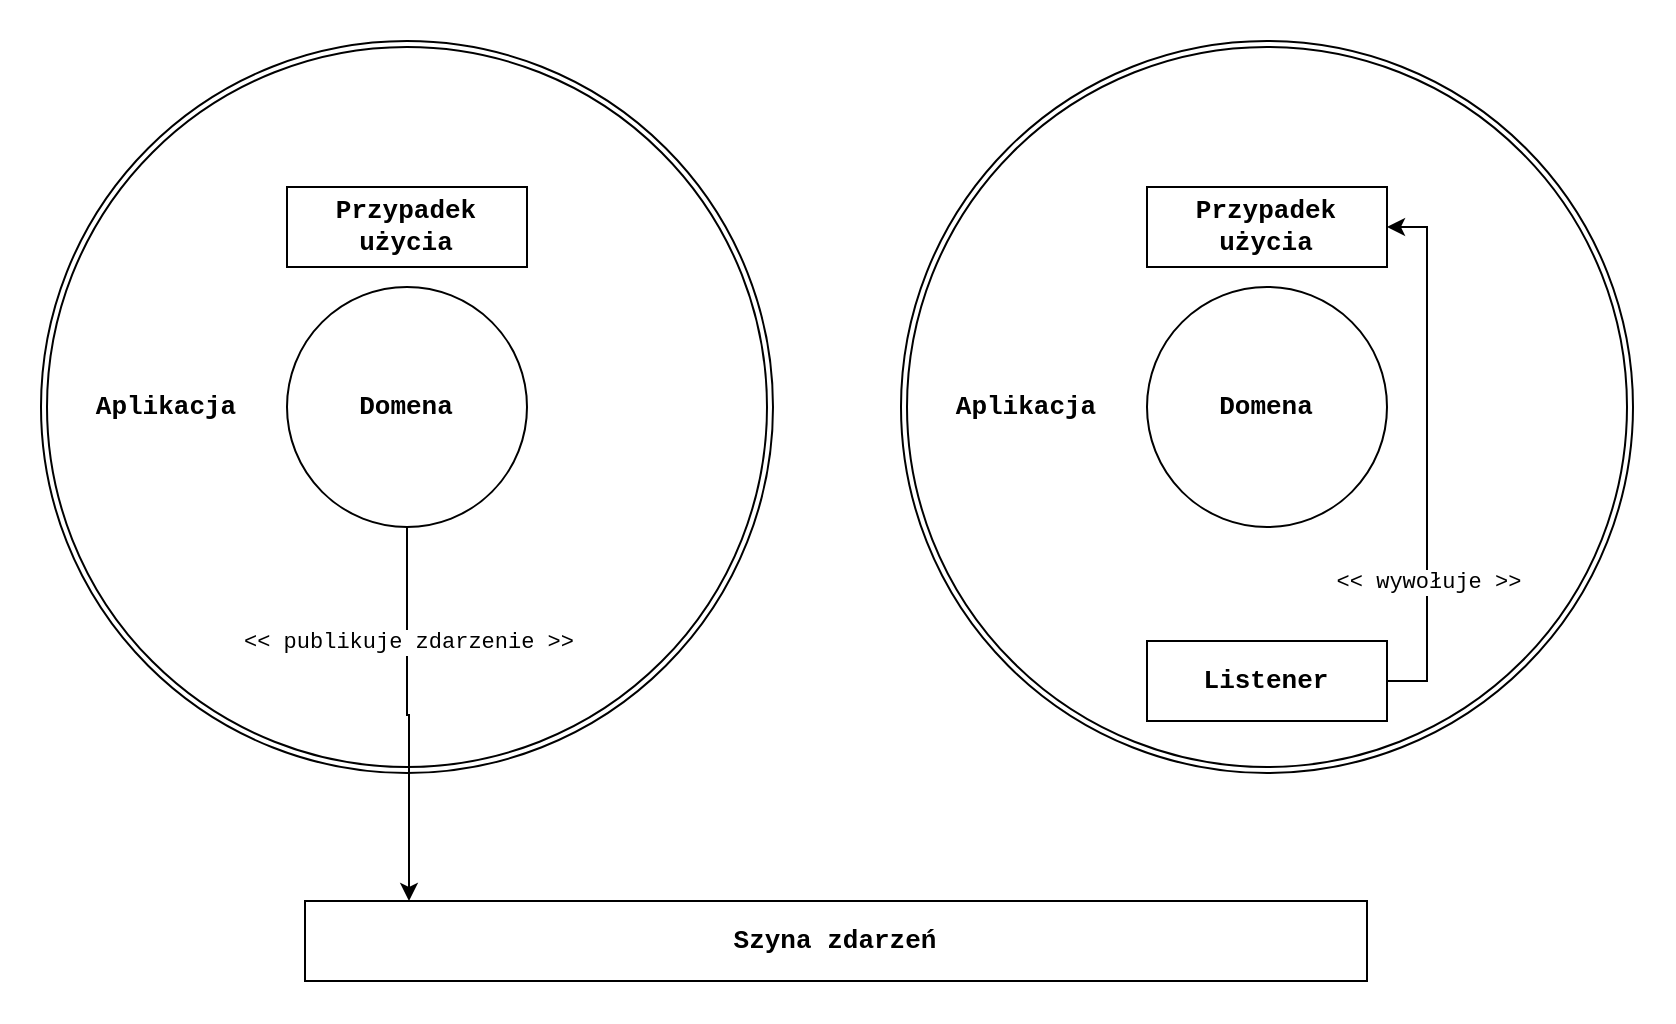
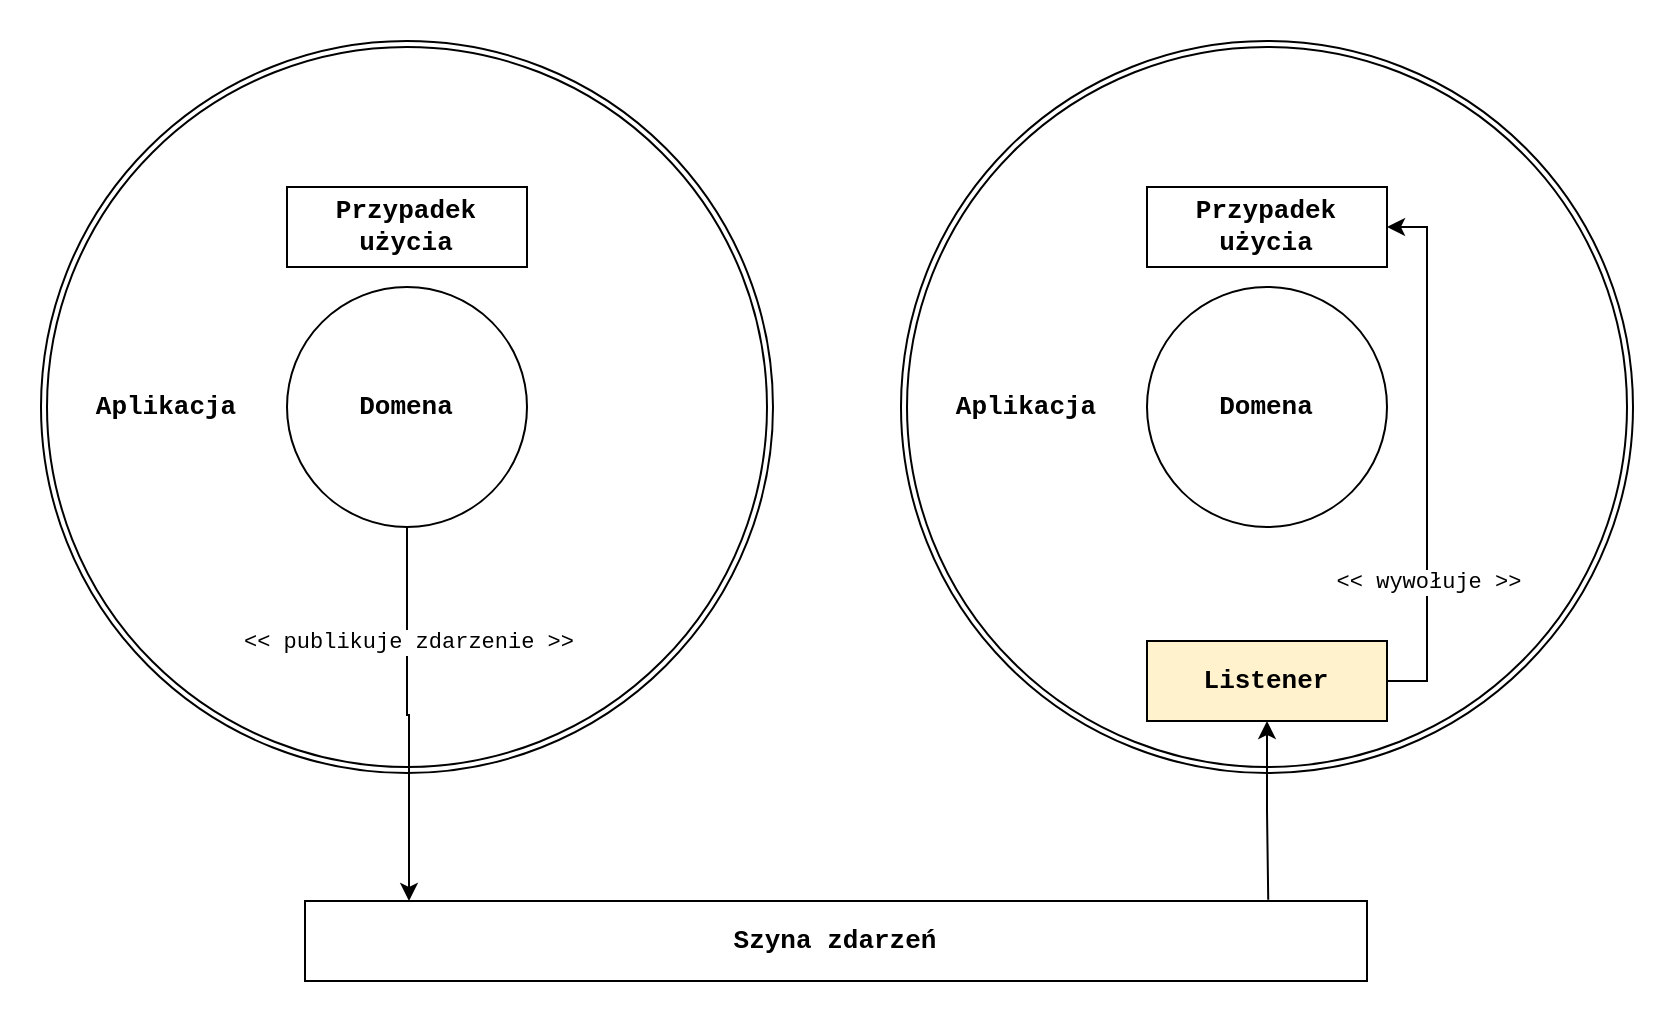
(1267, 681) -> (1267, 681)
none -> (1267, 816)
